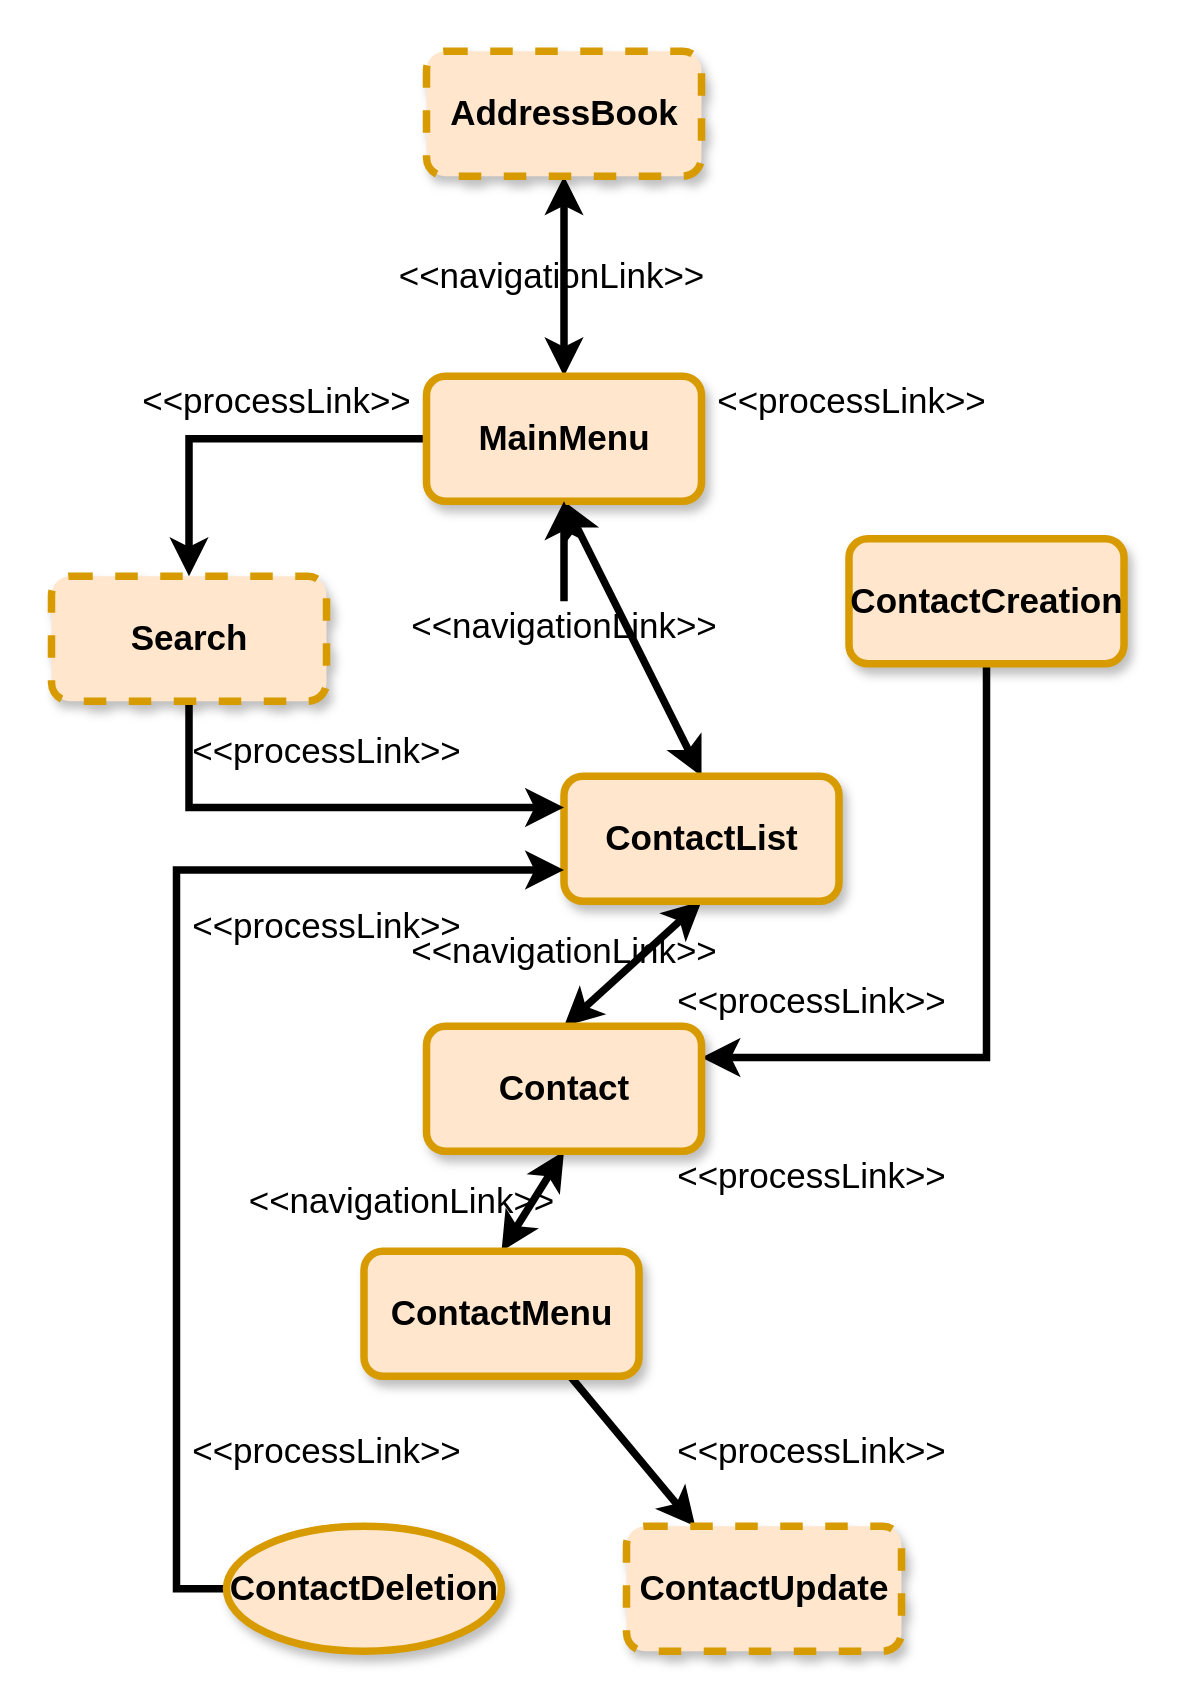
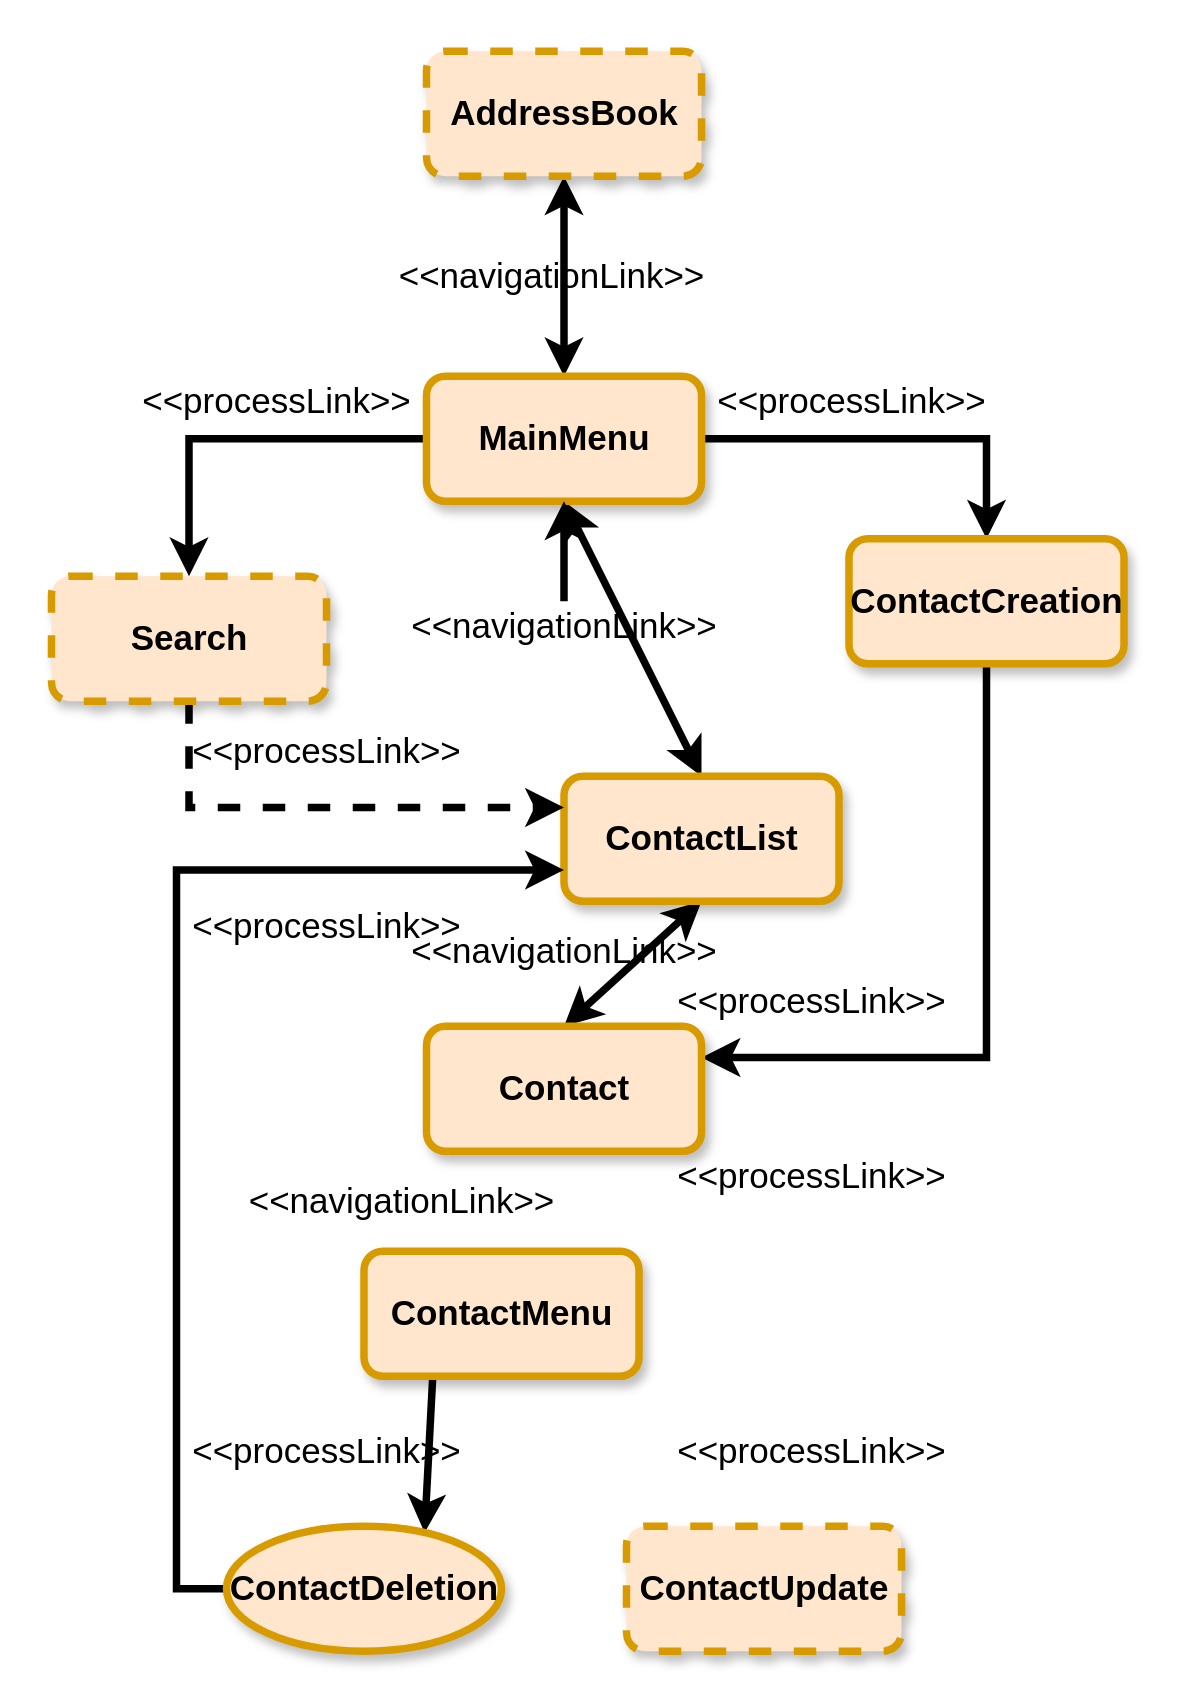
none -> (881, 439)
(206, 808) -> (206, 808)
(533, 1201) -> none
none -> (429, 1442)
(625, 1442) -> none
